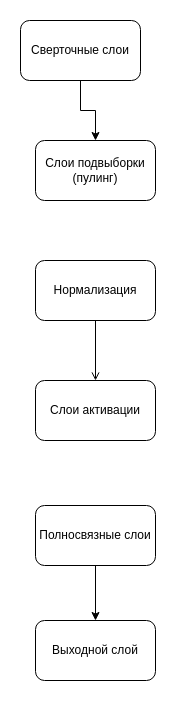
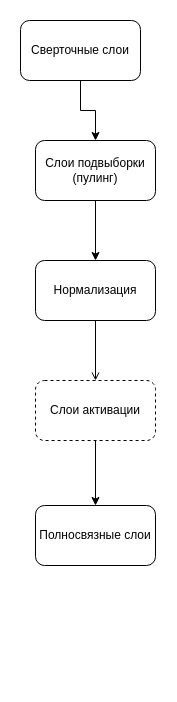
none -> (96, 227)
(96, 411) -> (96, 411)
none -> (96, 470)
(96, 590) -> none
(96, 651) -> none
